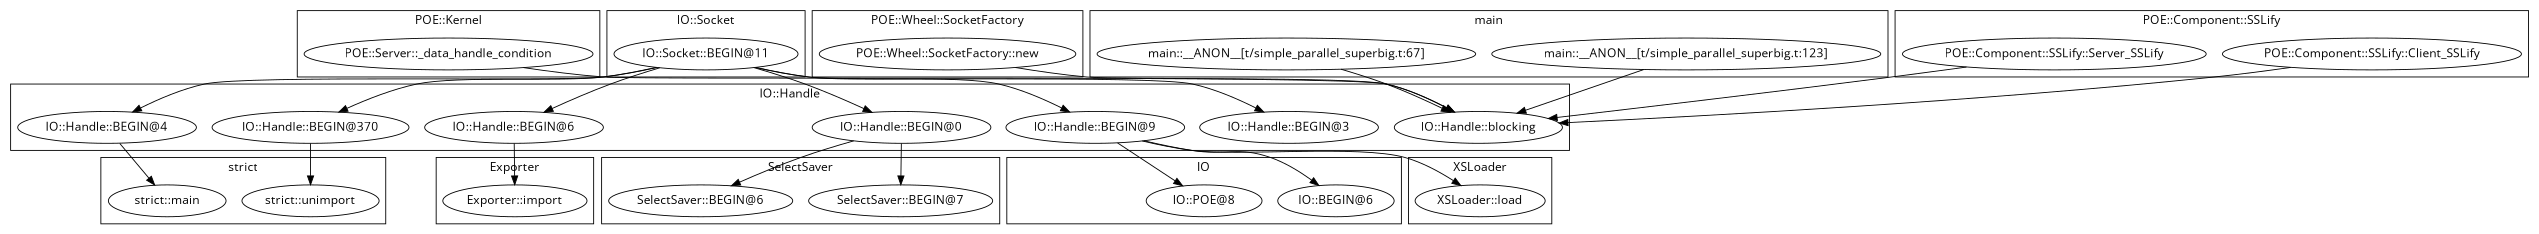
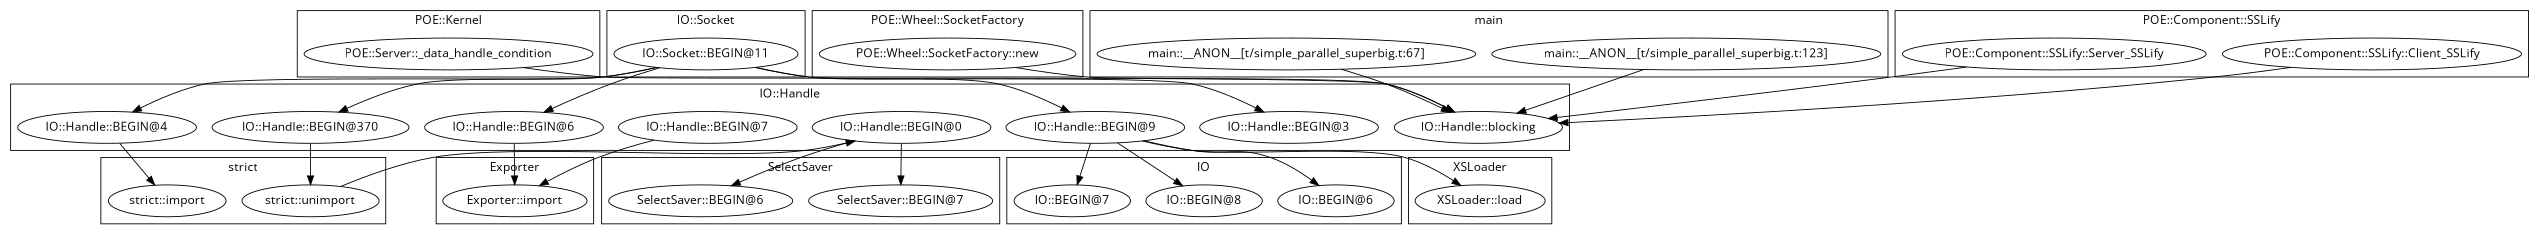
(821, 90) -> (591, 152)
none -> (708, 127)
(167, 201) -> (167, 201)
none -> (1072, 201)
(1204, 201) -> (1204, 201)
